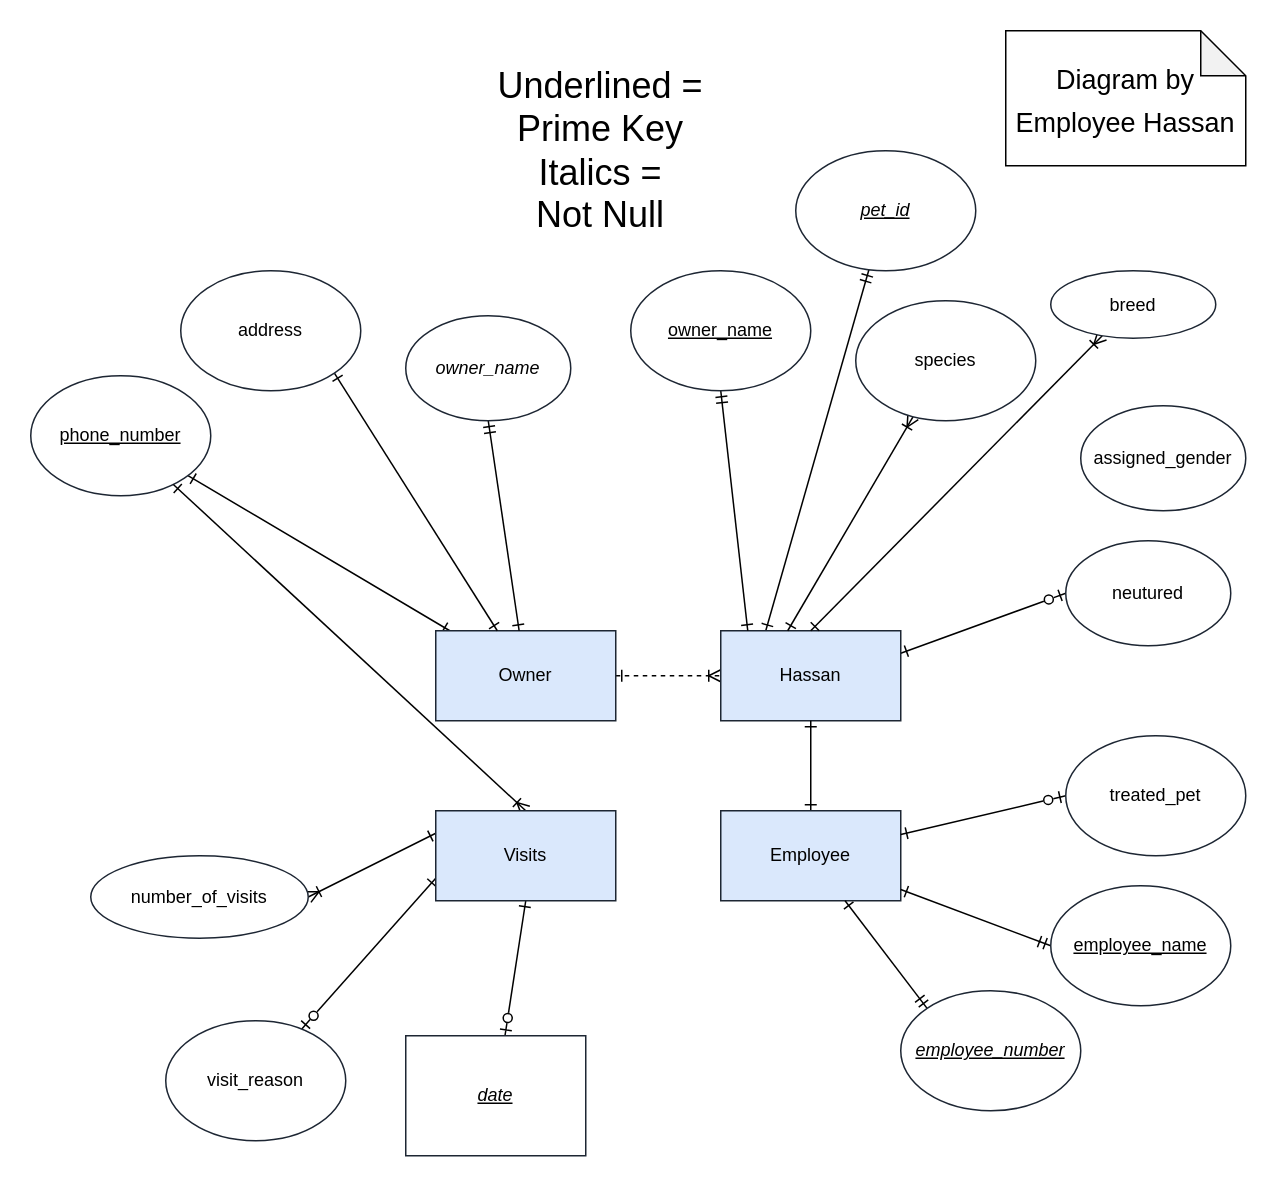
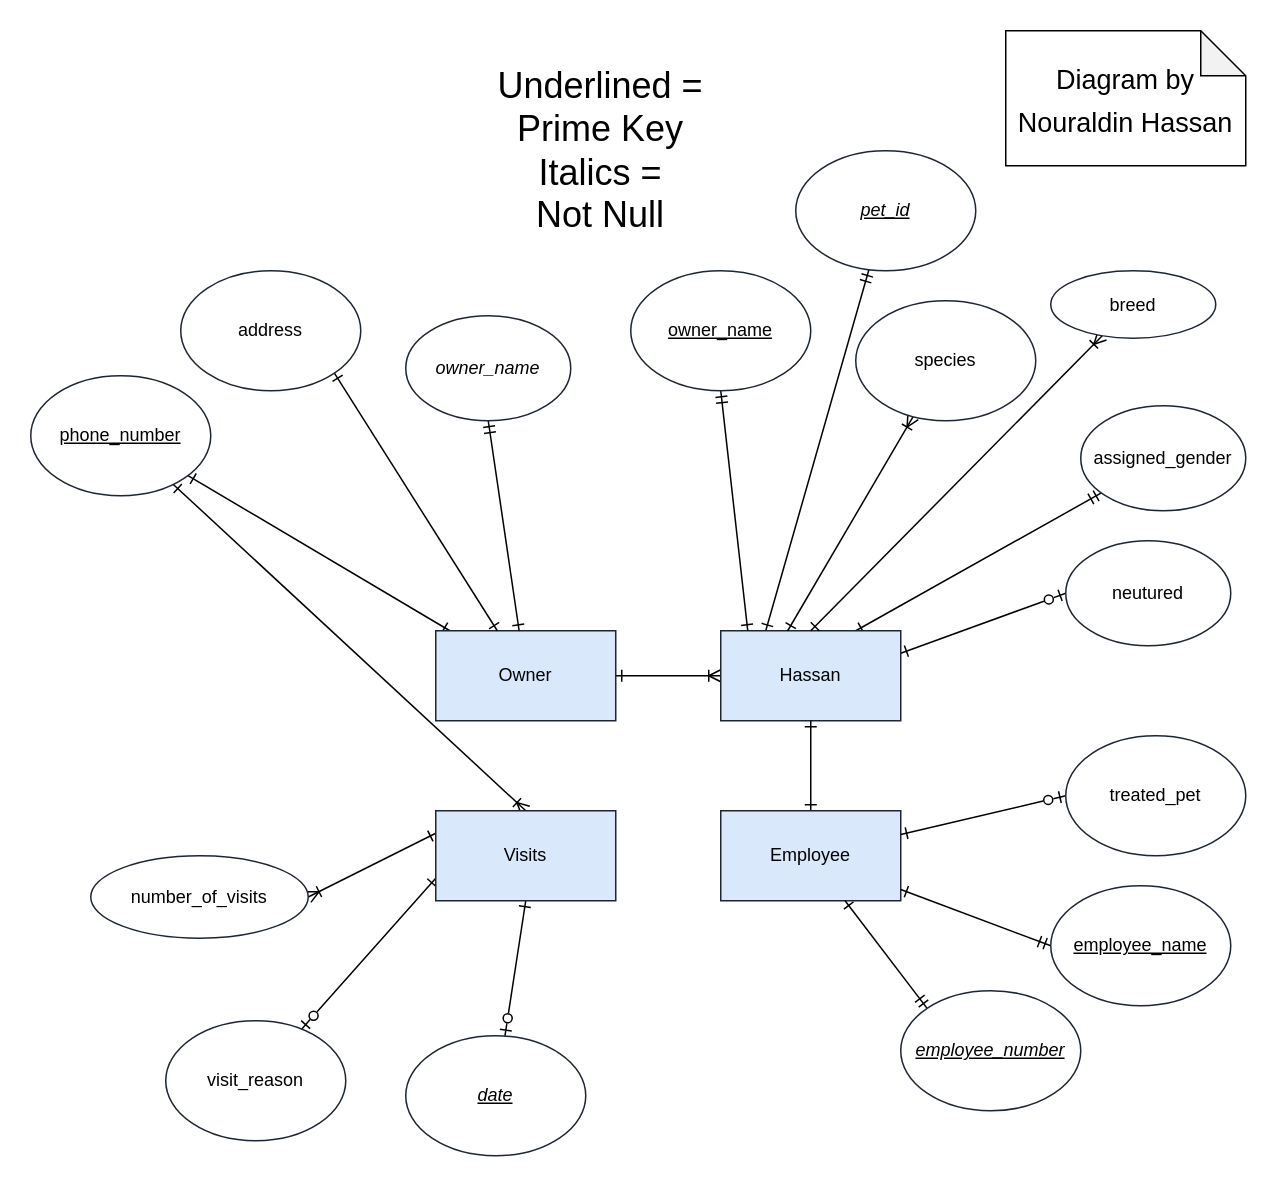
(1126, 98) -> (1126, 98)
none -> (978, 562)
(669, 676) -> (669, 676)
(496, 1096) -> (496, 1096)
